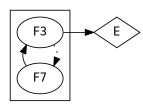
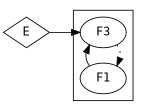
(75, 32) -> (61, 32)
(40, 78) -> (103, 78)
